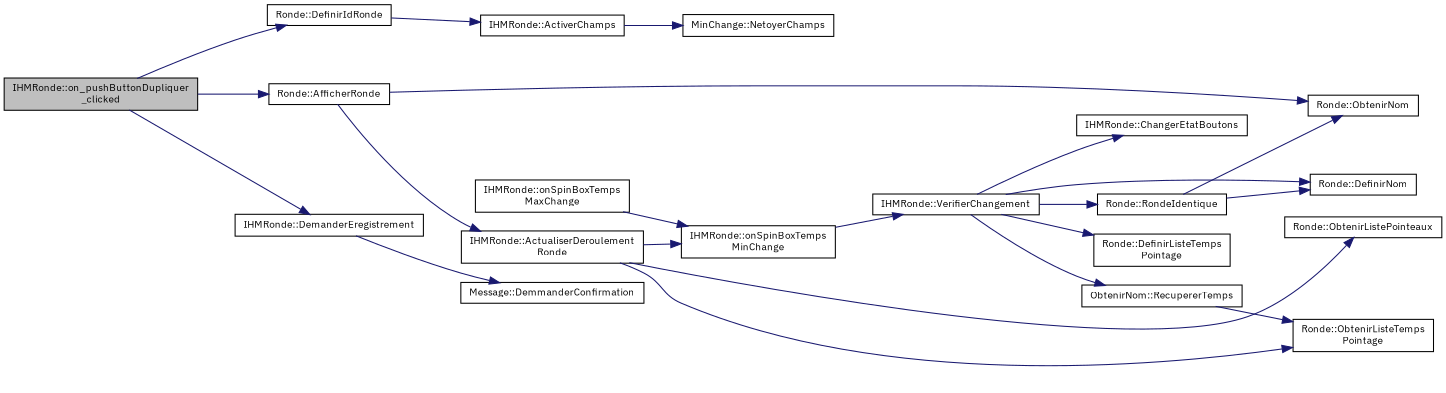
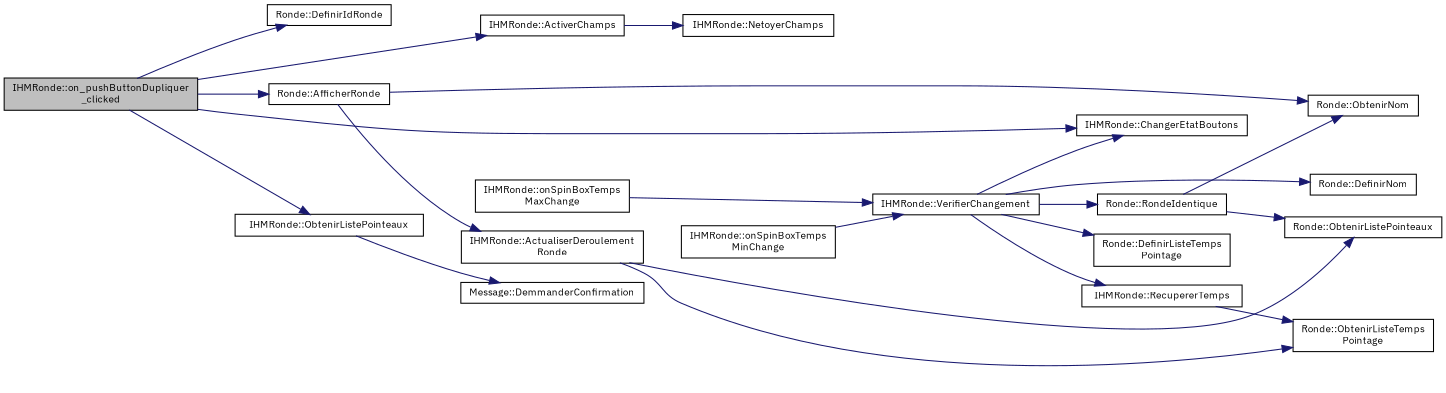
(431, 20) -> (337, 58)
(758, 25) -> (758, 25)
none -> (631, 134)
(1263, 194) -> (1250, 214)
(650, 218) -> (746, 200)
(329, 225) -> (329, 225)
(657, 244) -> none
(1162, 296) -> (1162, 296)
